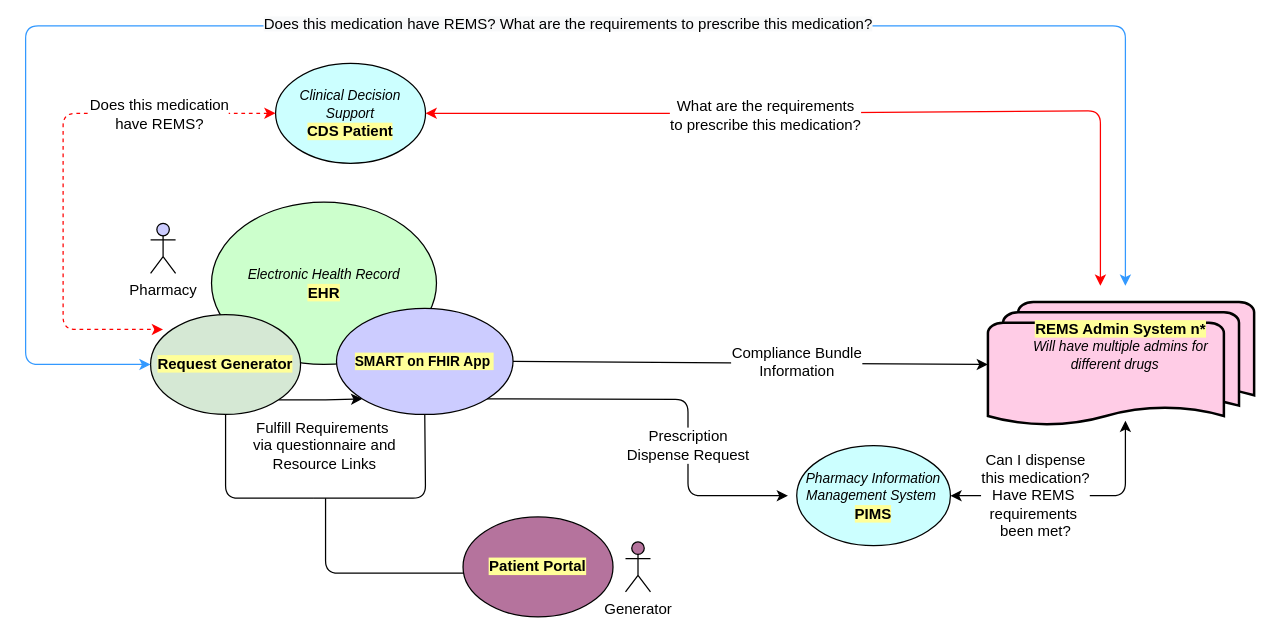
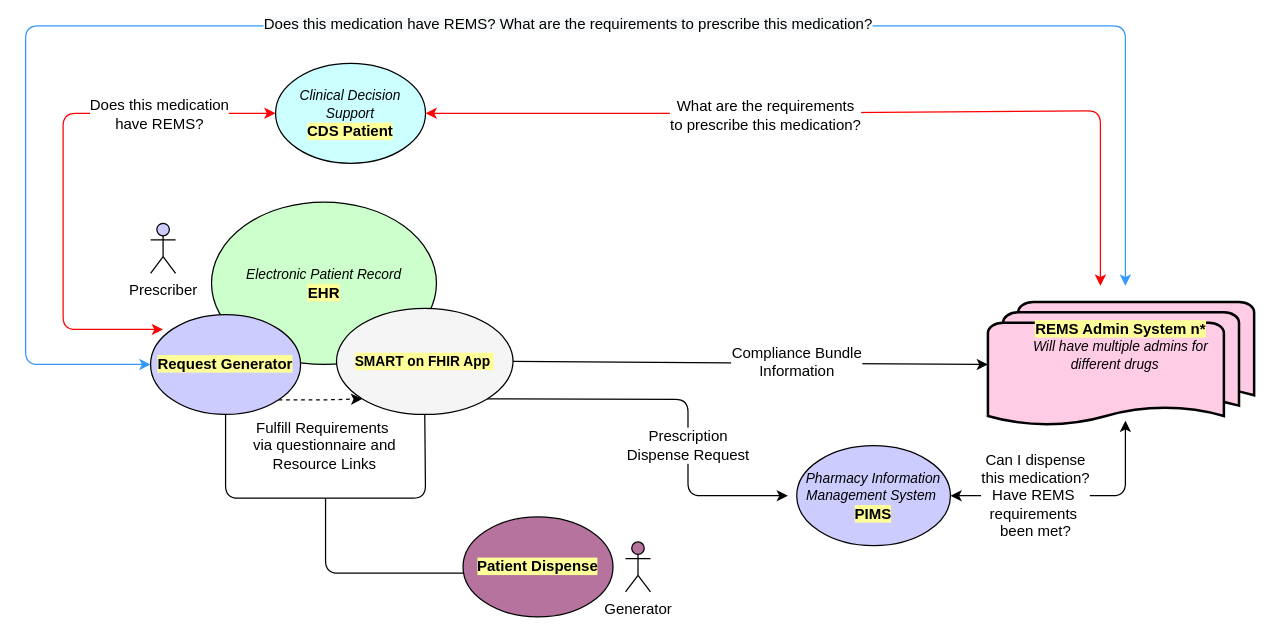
(63, 251) -> (63, 251)
(324, 283) -> (324, 283)
(164, 291) -> (164, 291)
(425, 361) -> (425, 361)
(226, 364) -> (226, 364)
(317, 400) -> (317, 400)
(874, 496) -> (874, 496)
(538, 567) -> (538, 567)
